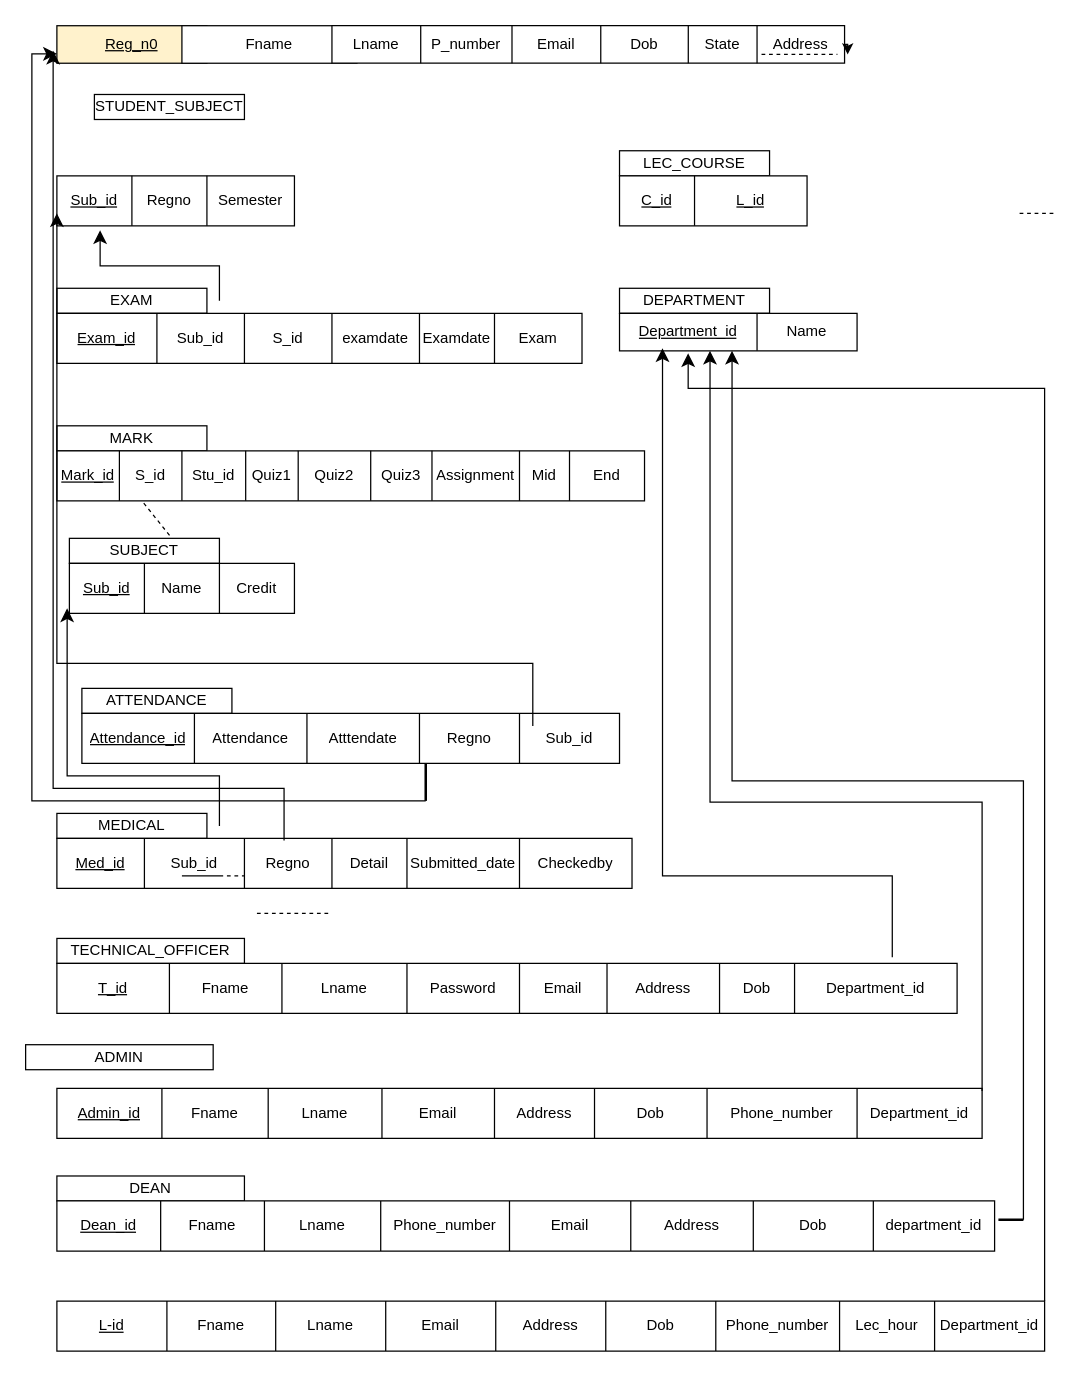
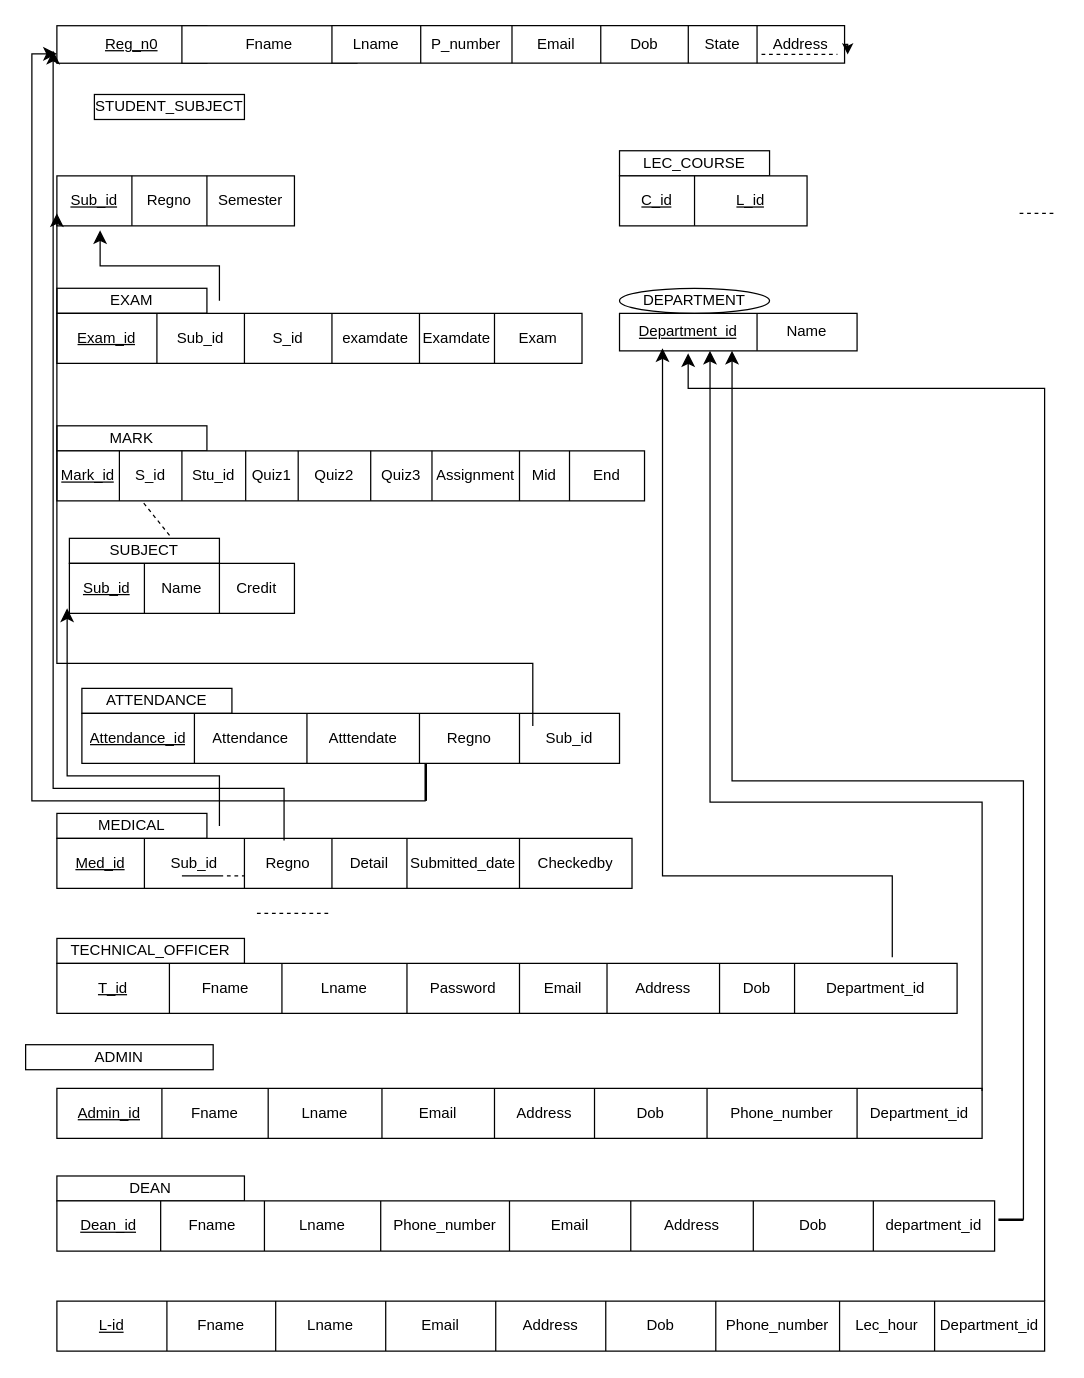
(132, 44) -> (132, 44)
(694, 301) -> (694, 301)
